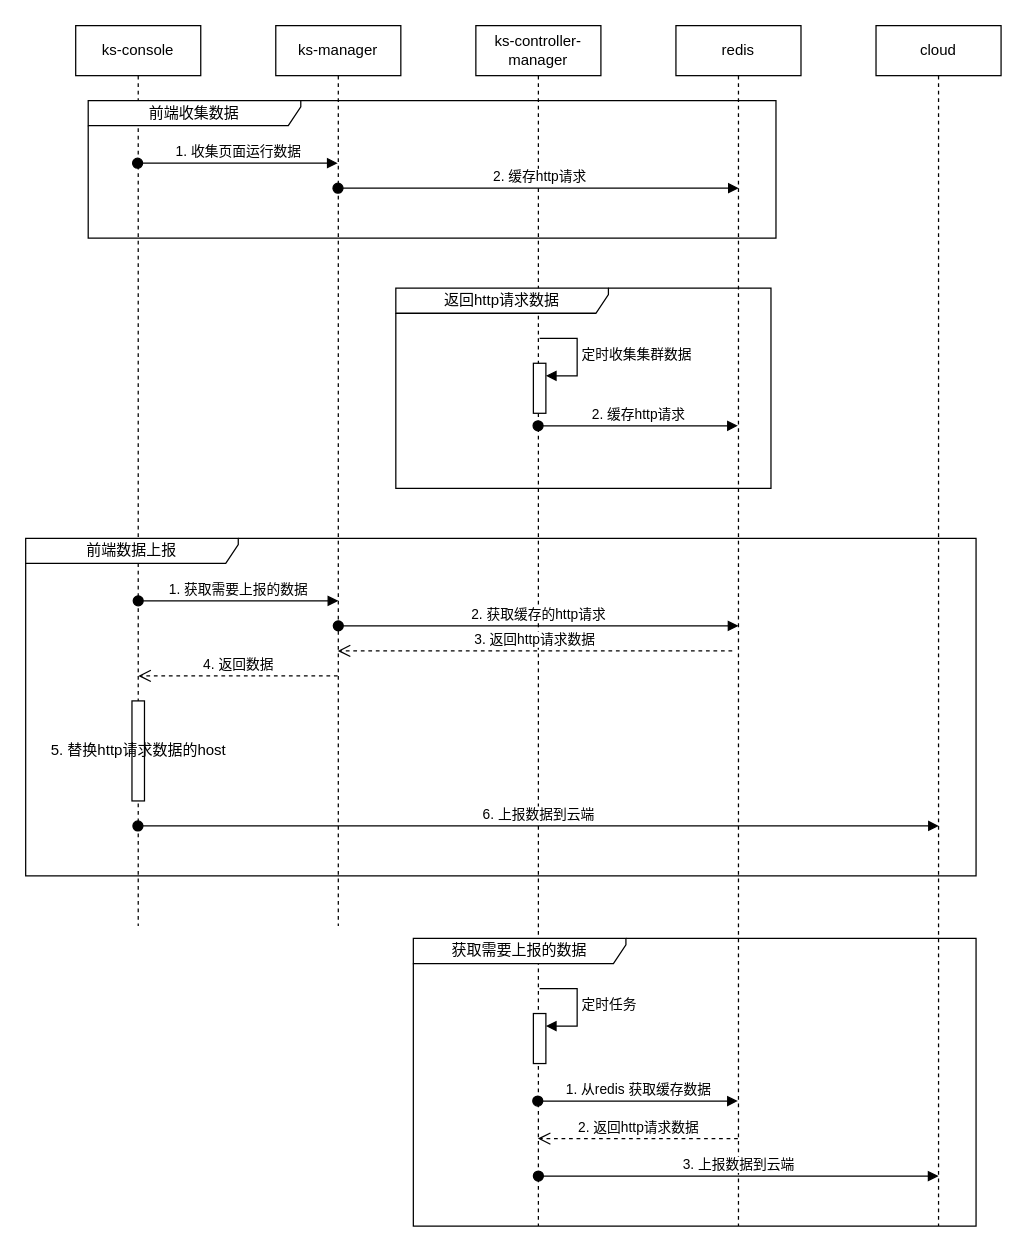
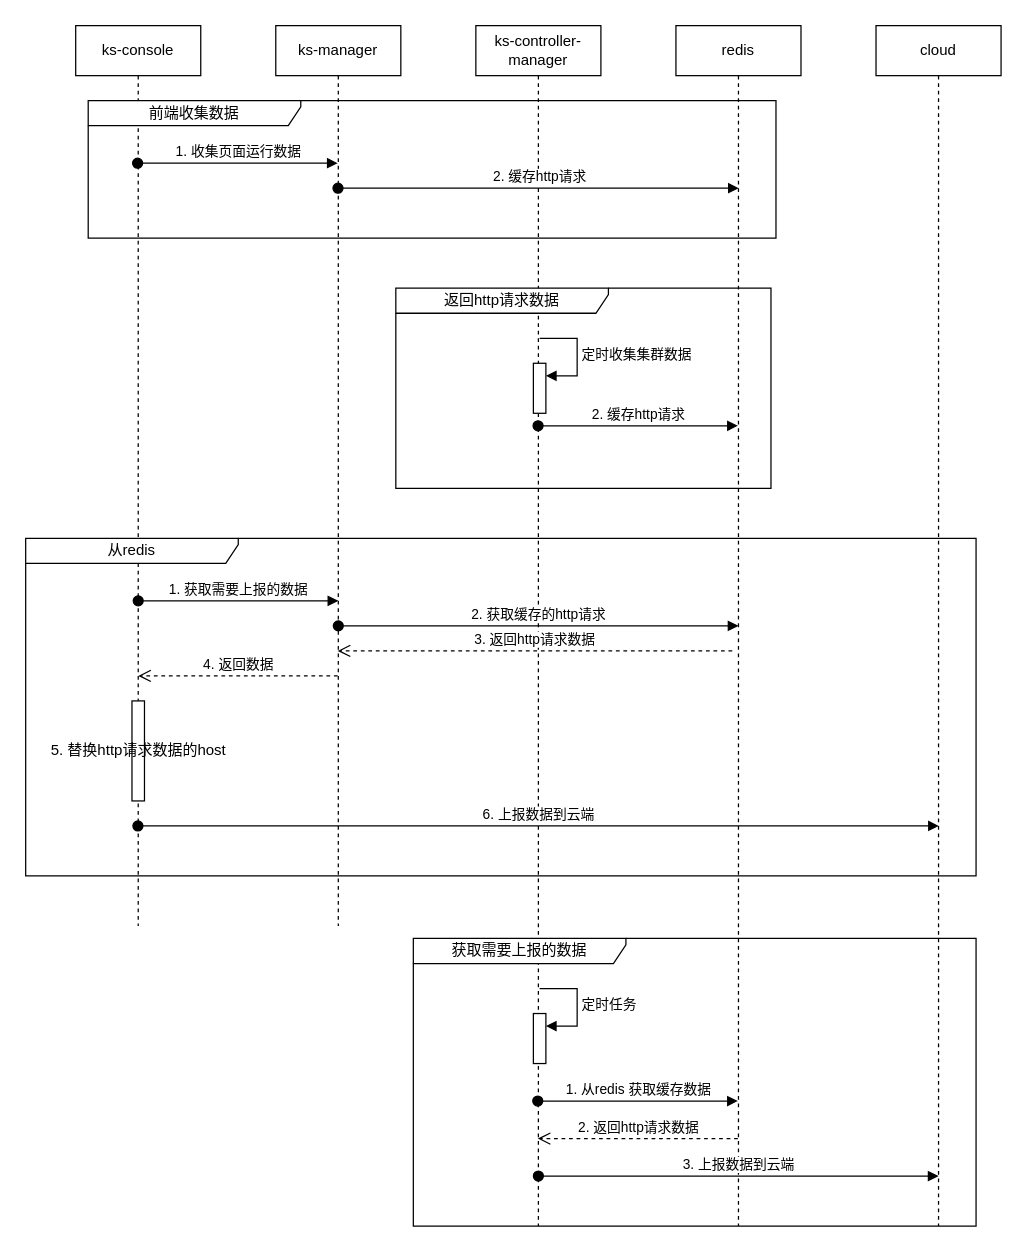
(132, 551) -> (132, 551)
